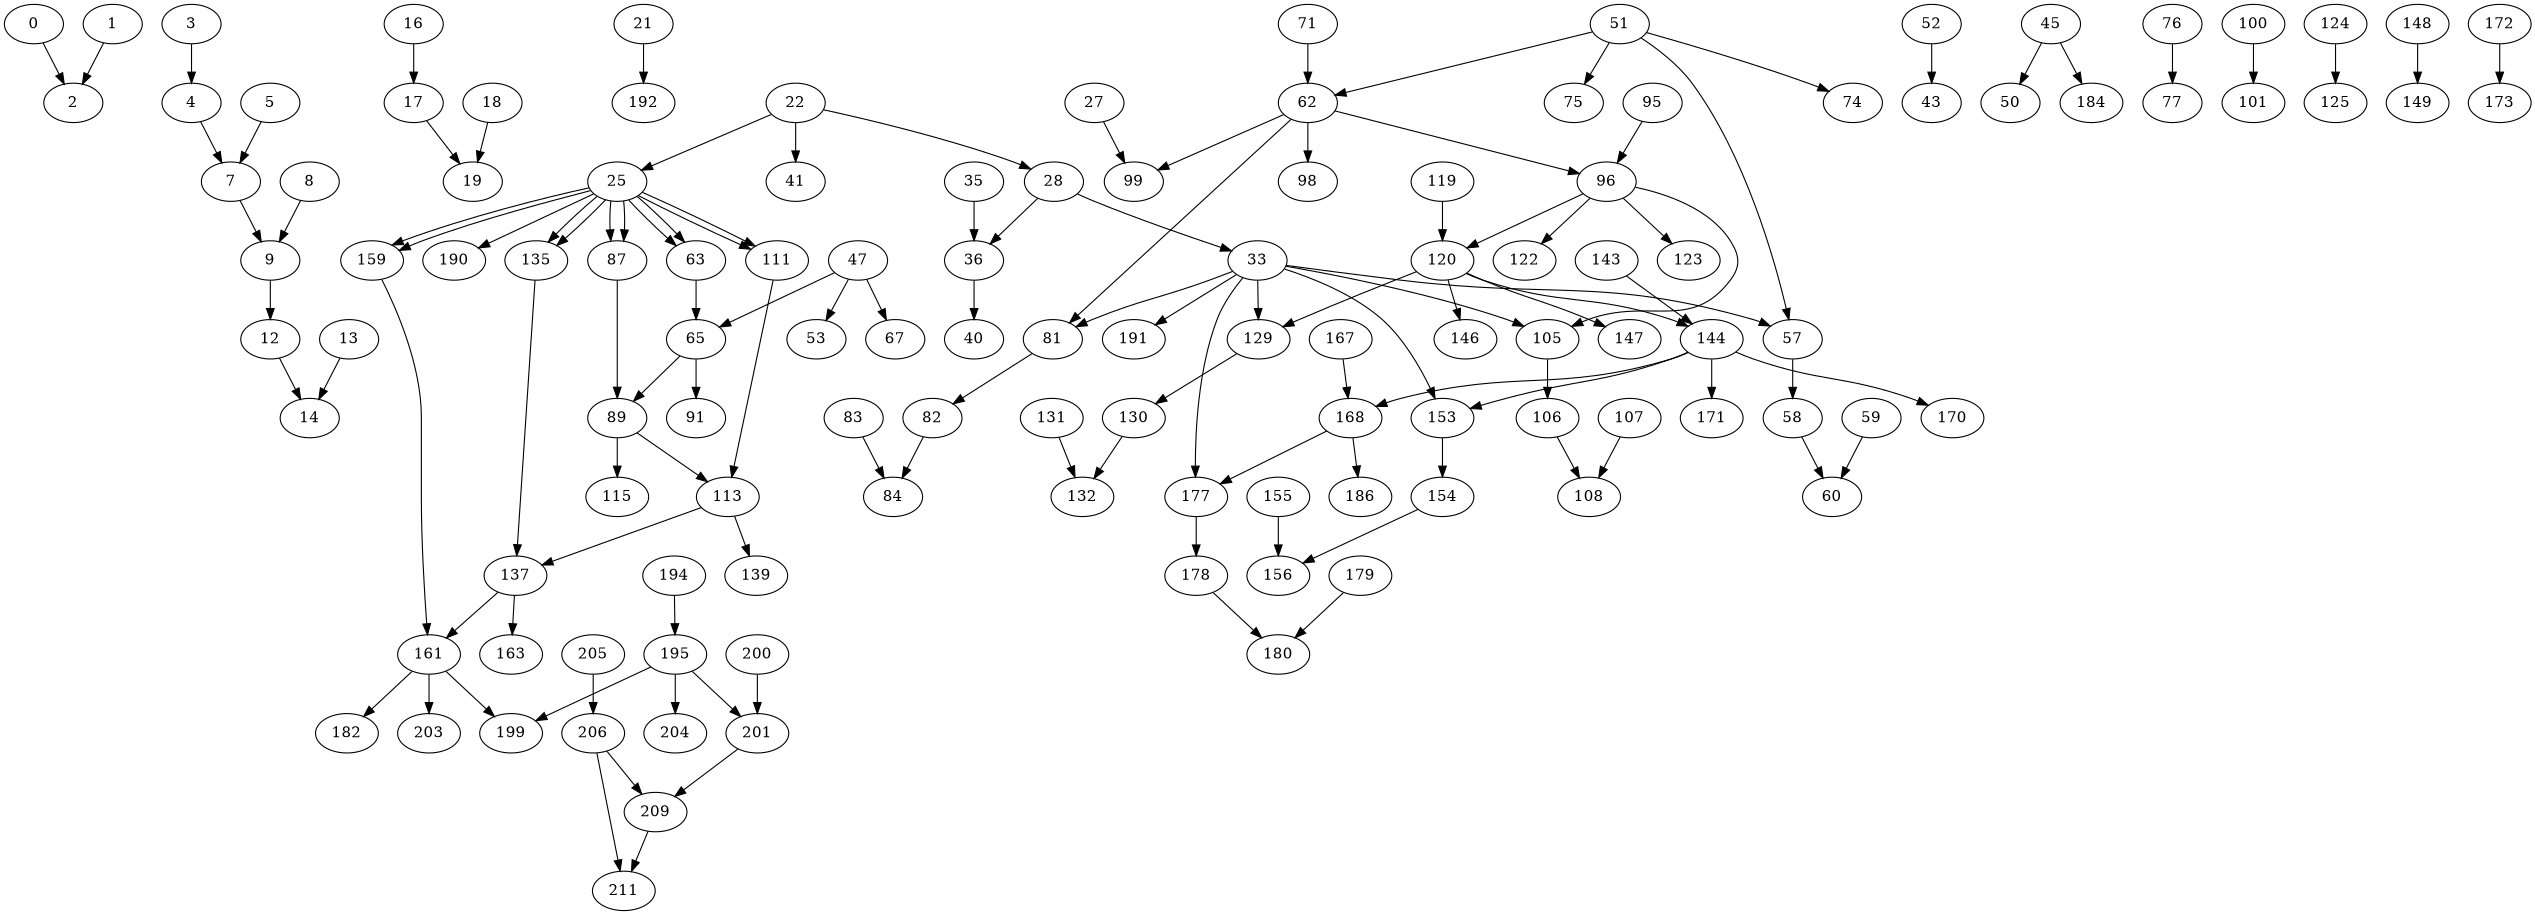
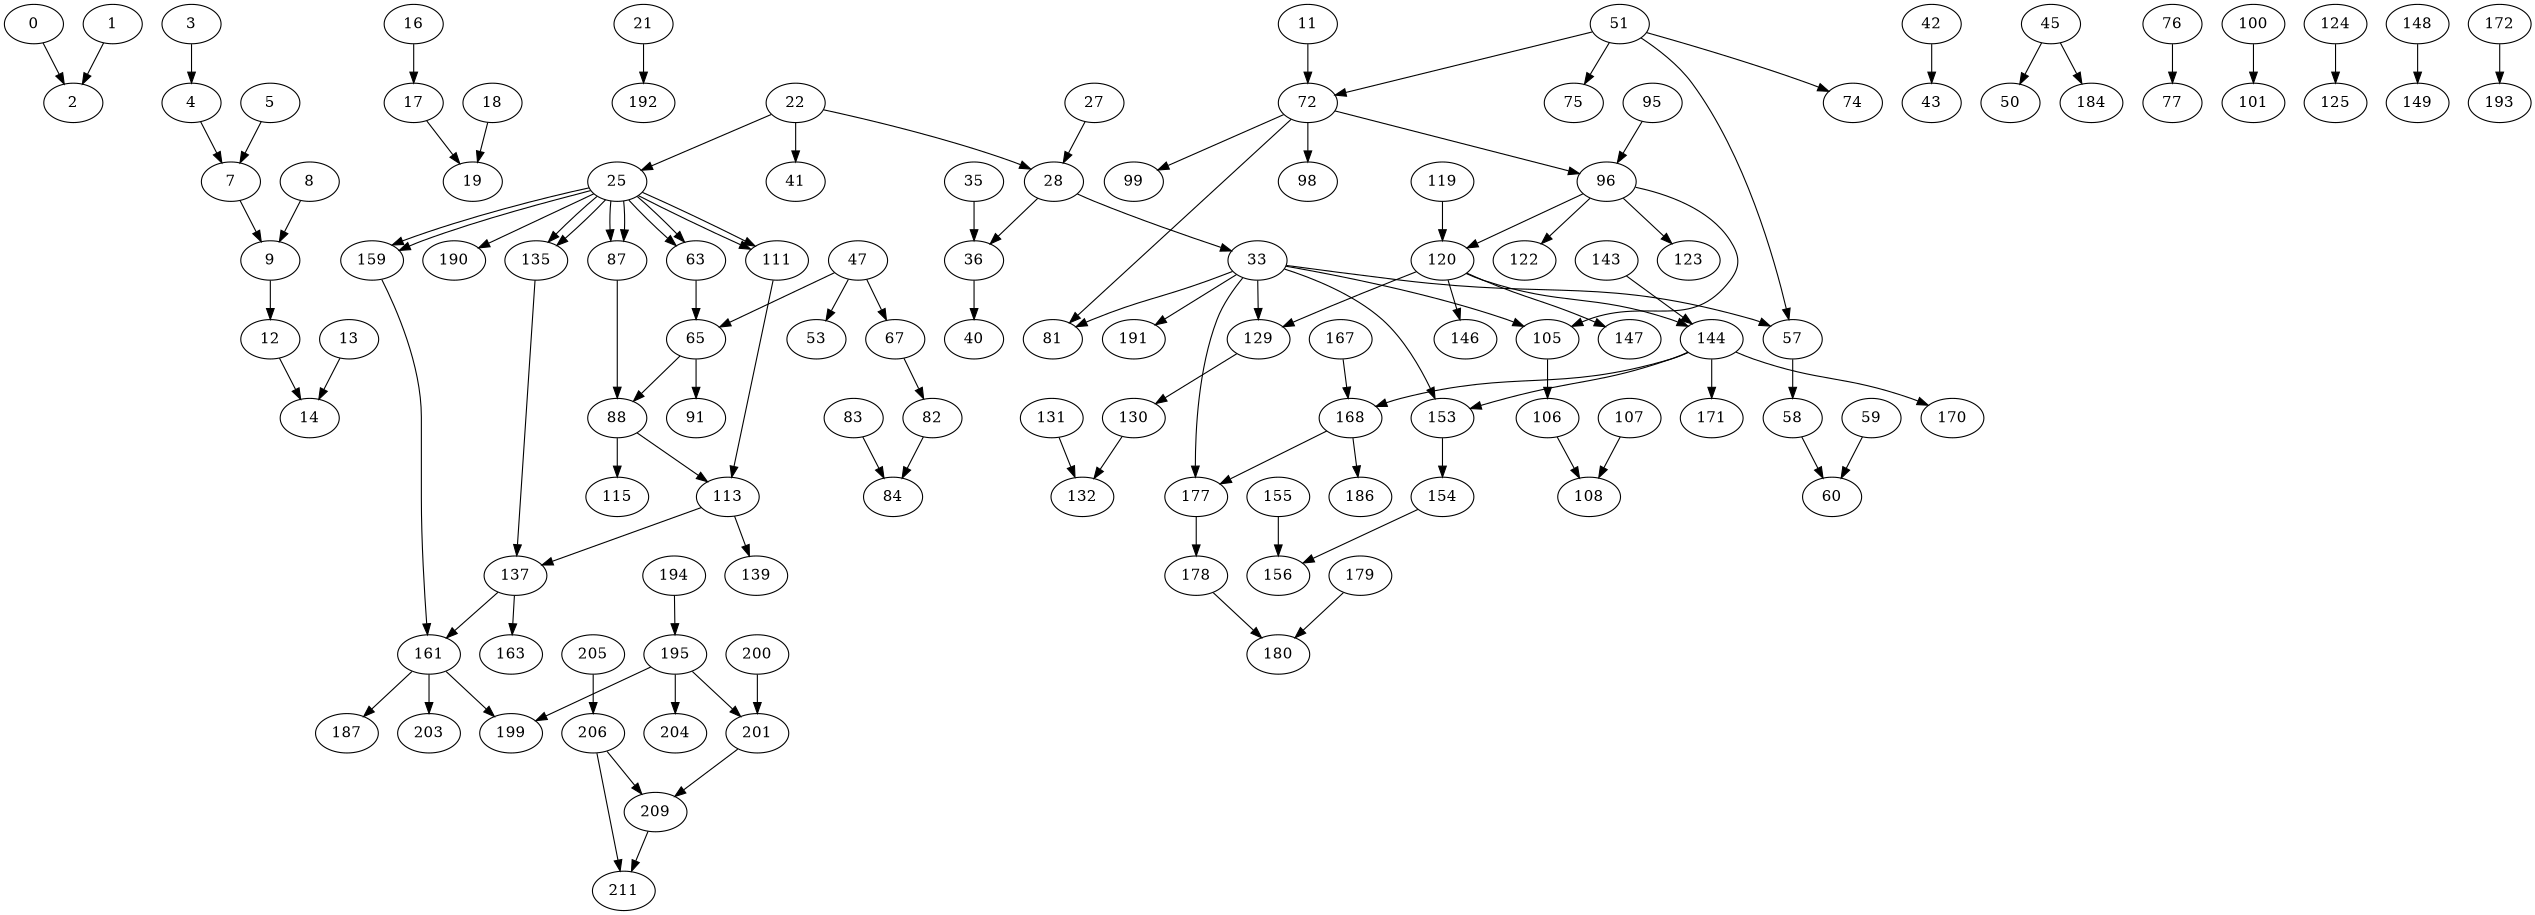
(1308, 24) -> (1308, 24)
(1932, 24) -> (1932, 24)
(1308, 103) -> (1308, 103)
(2500, 103) -> (2500, 103)
(1112, 137) -> (1077, 137)
(997, 376) -> (911, 373)
(617, 418) -> (617, 418)
(347, 733) -> (347, 733)
